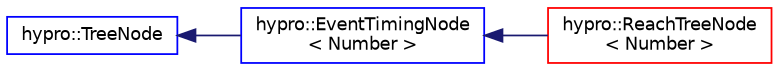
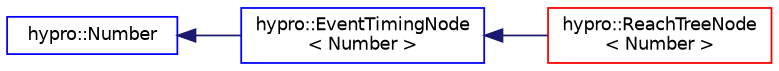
(92, 35) -> (92, 35)
